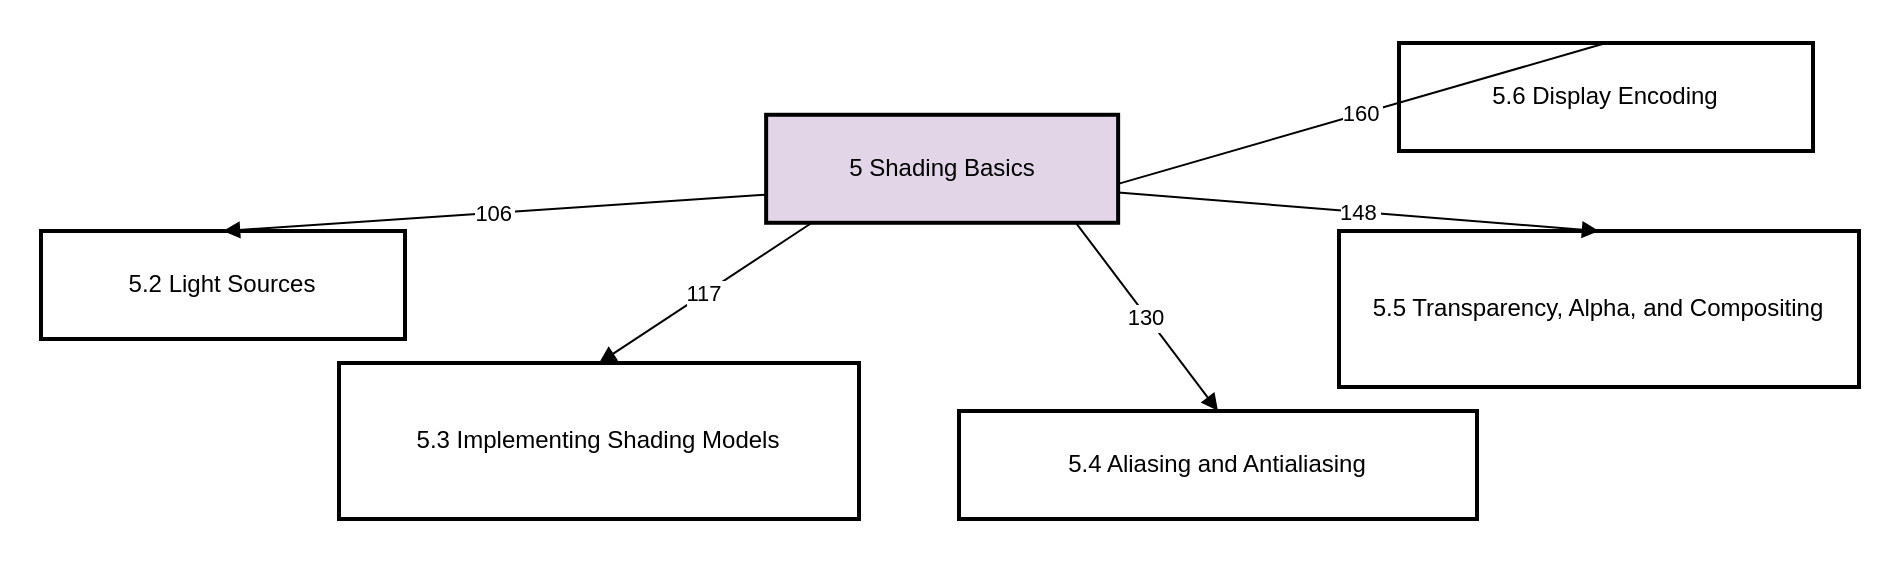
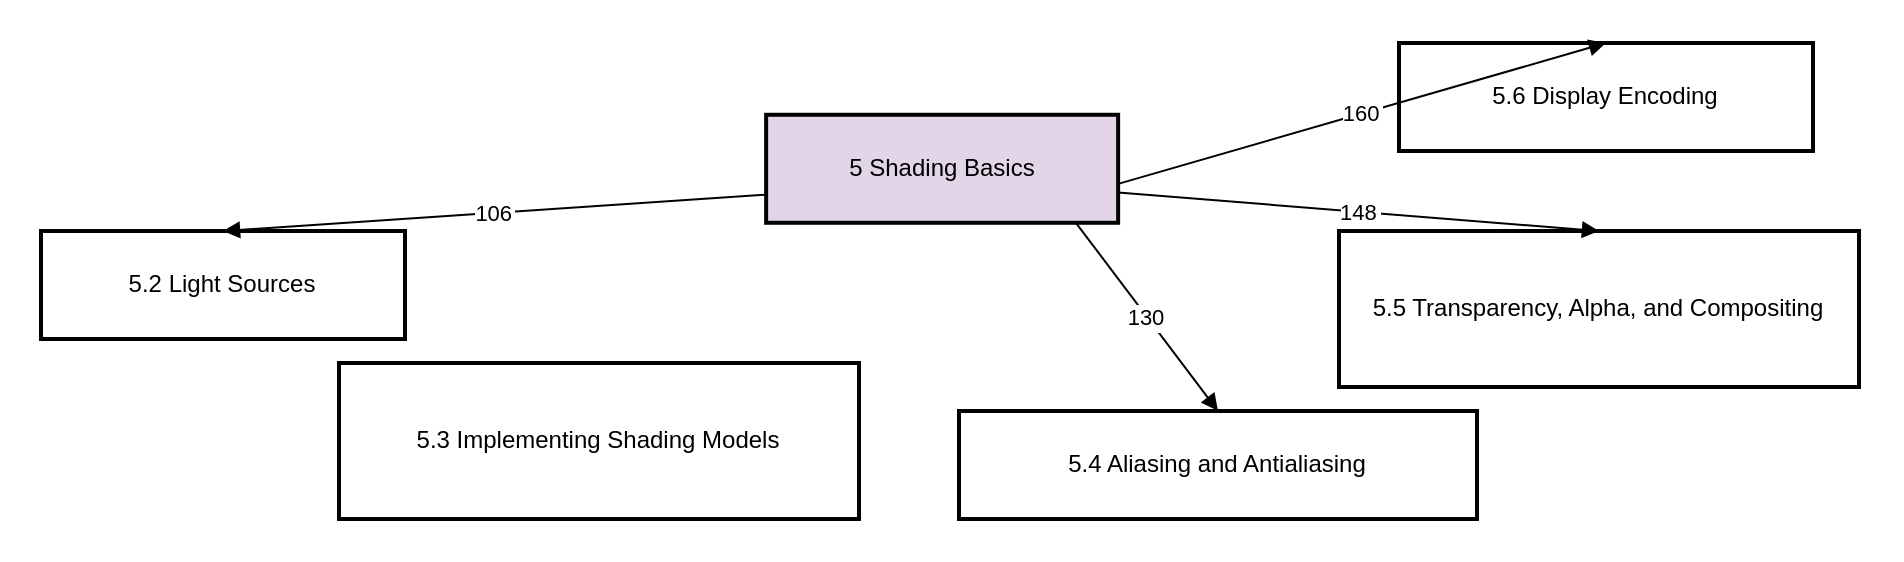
(1595, 46) -> (1588, 48)
(711, 289) -> none
